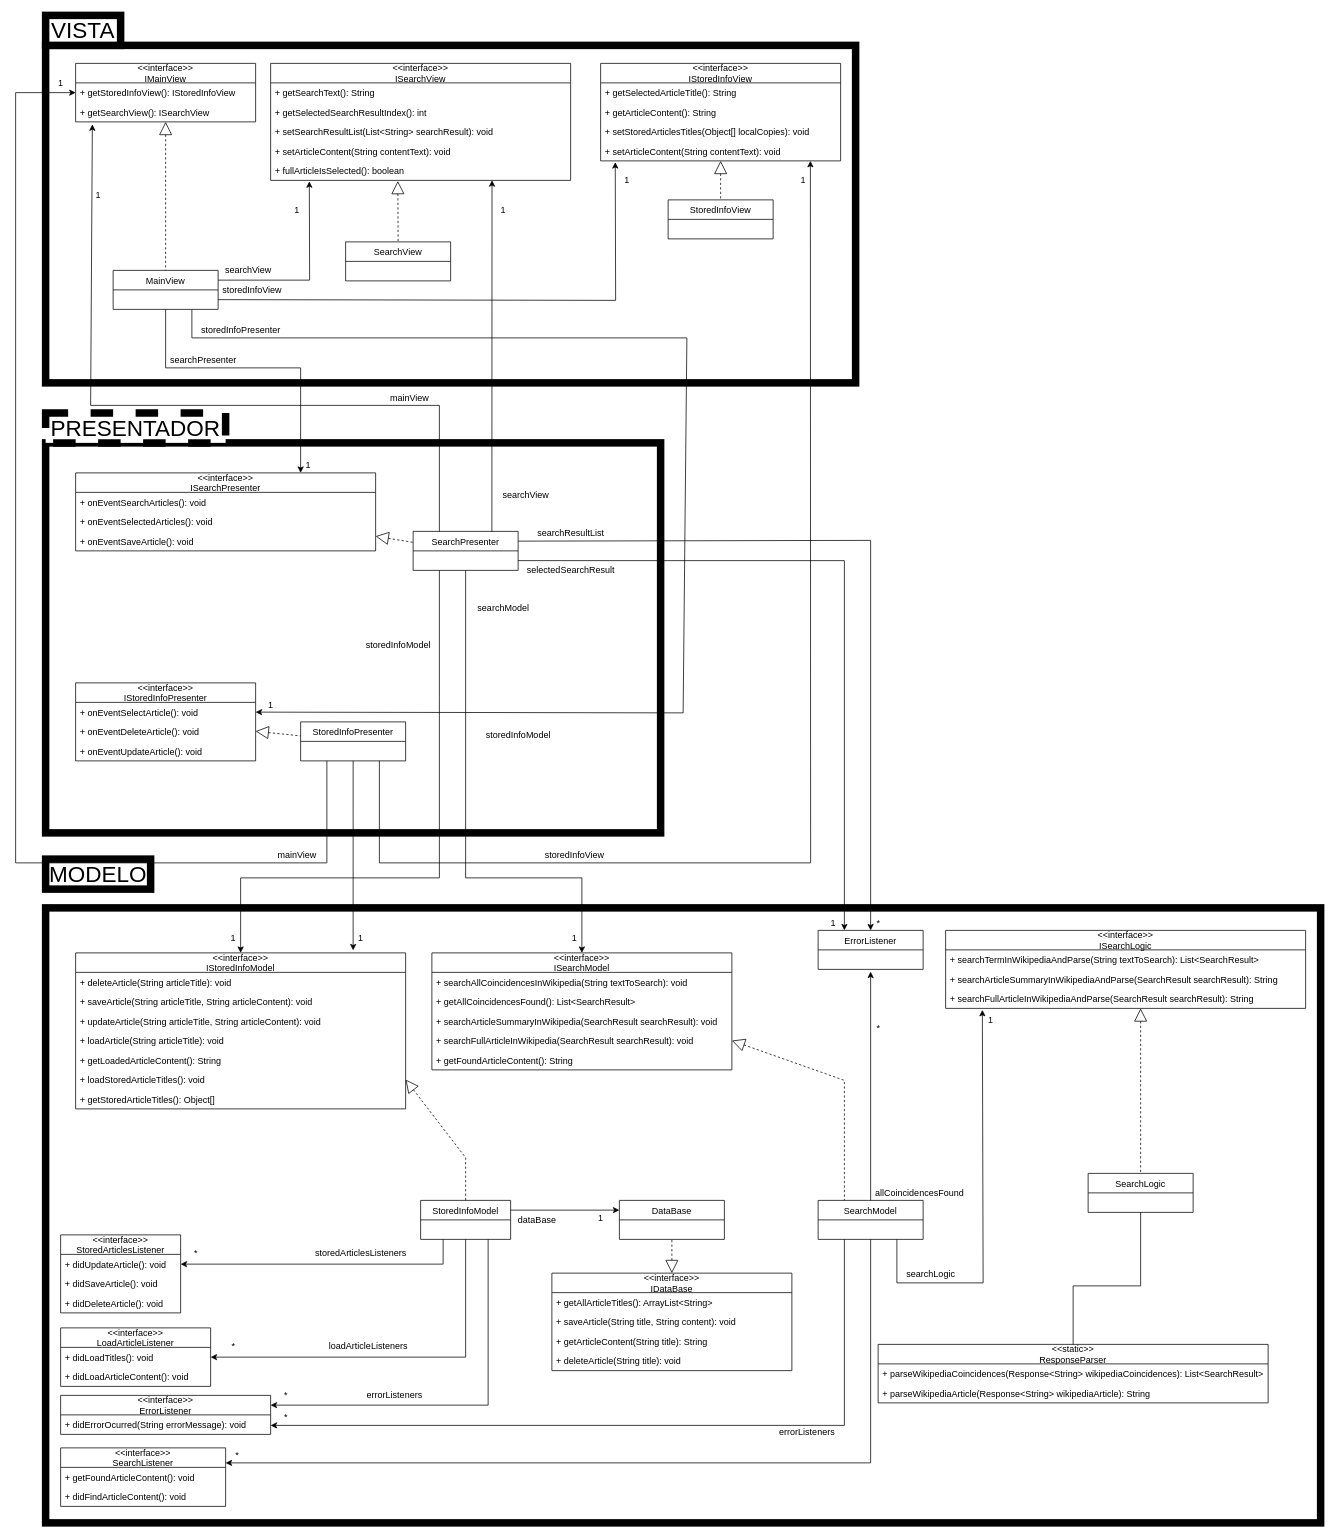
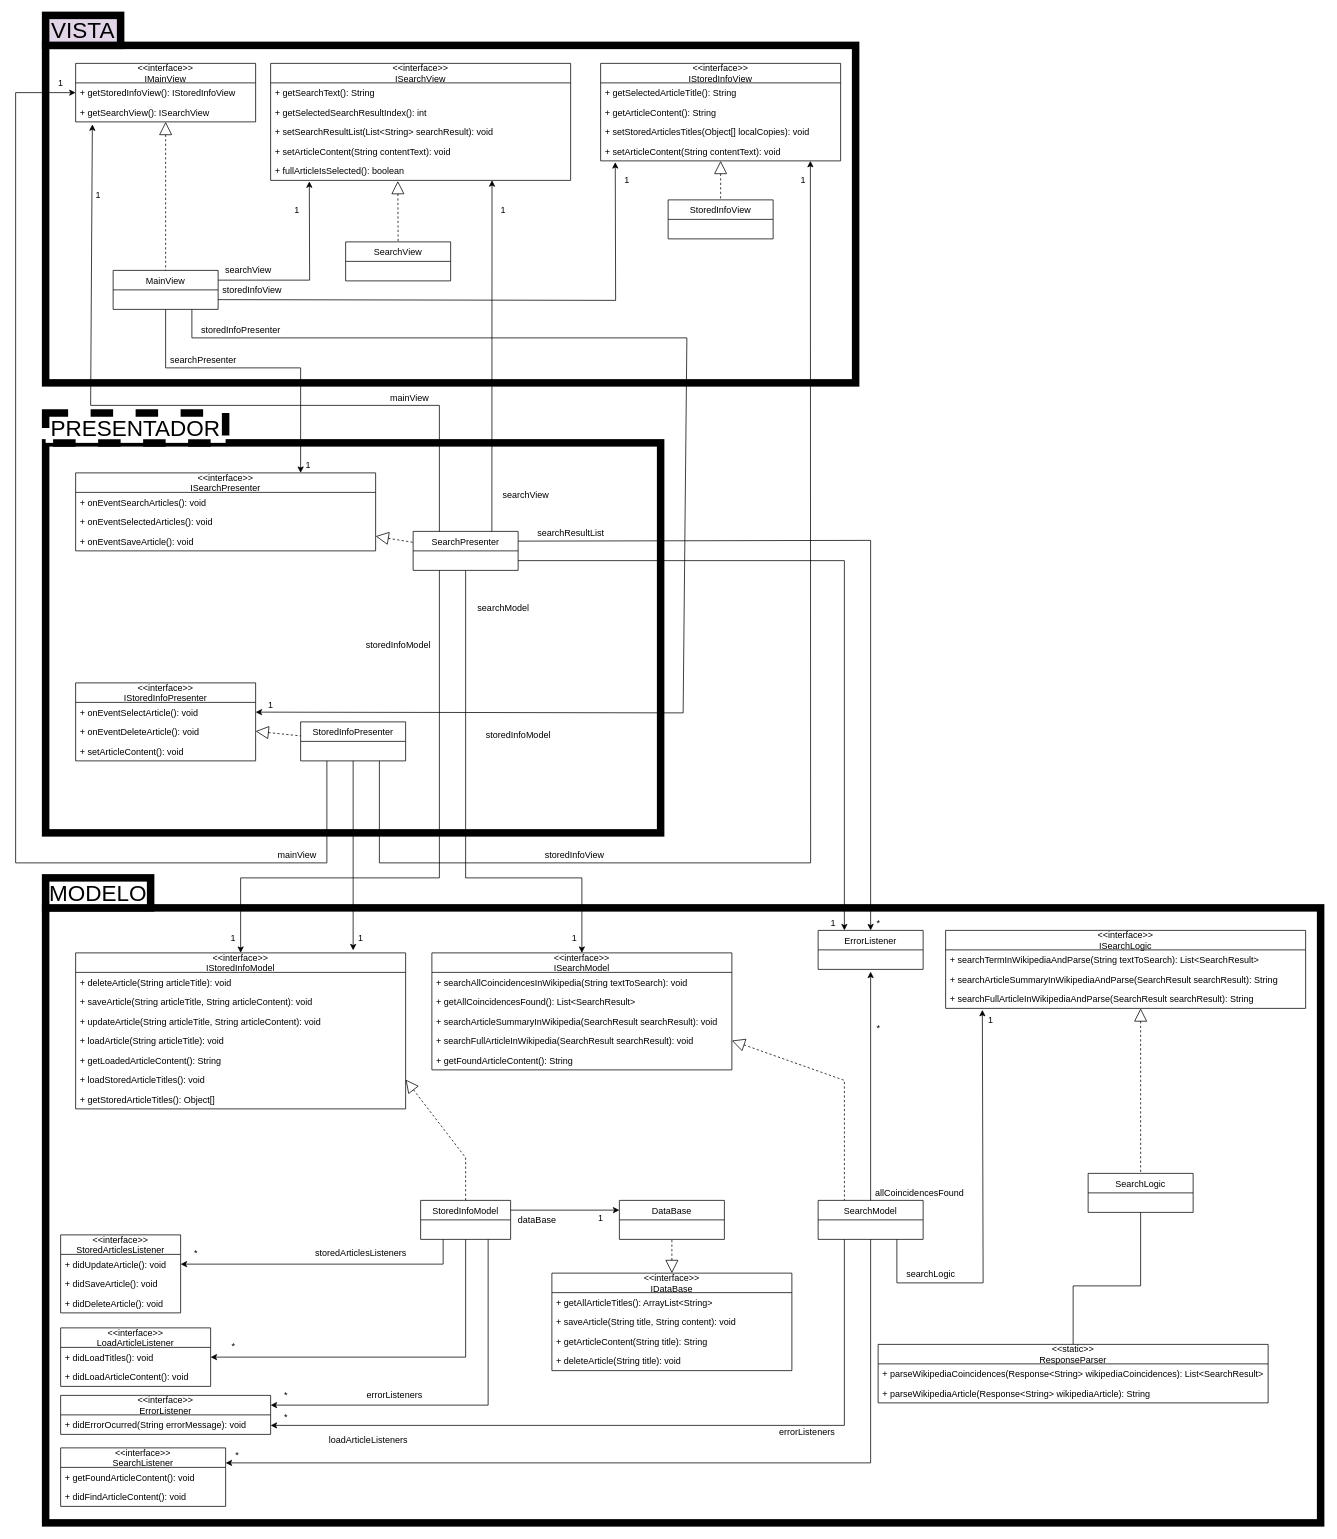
(83, 30) -> (83, 30)
(570, 570) -> none
(148, 752) -> (141, 752)
(98, 874) -> (98, 893)
(368, 1347) -> (368, 1440)
